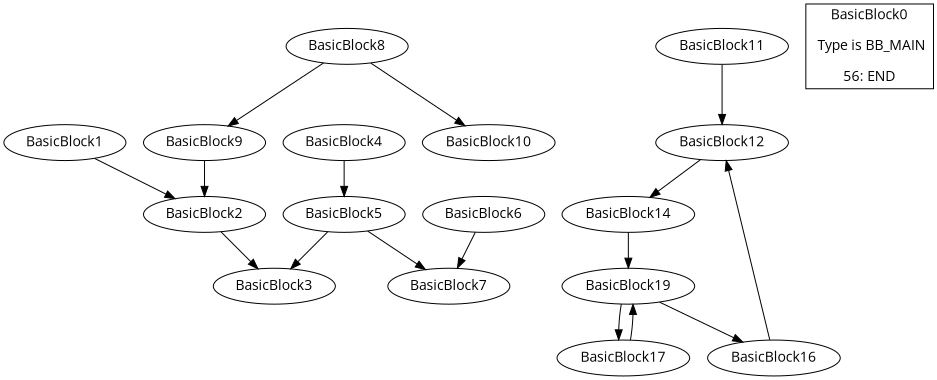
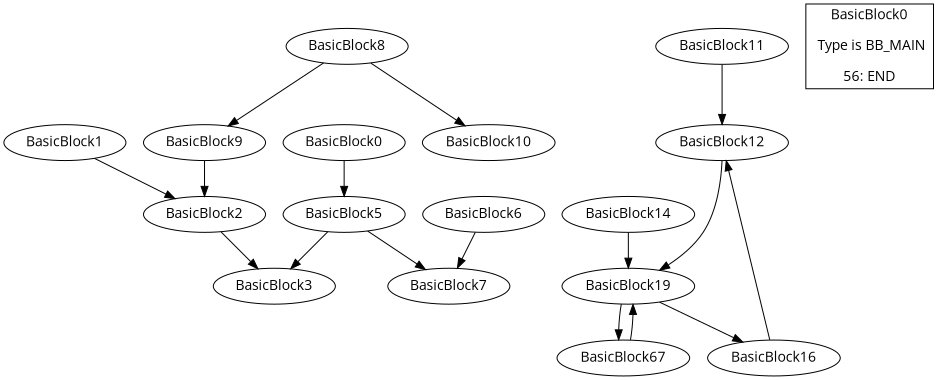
(344, 143) -> (344, 143)
(679, 175) -> (710, 220)
(623, 358) -> (623, 358)
